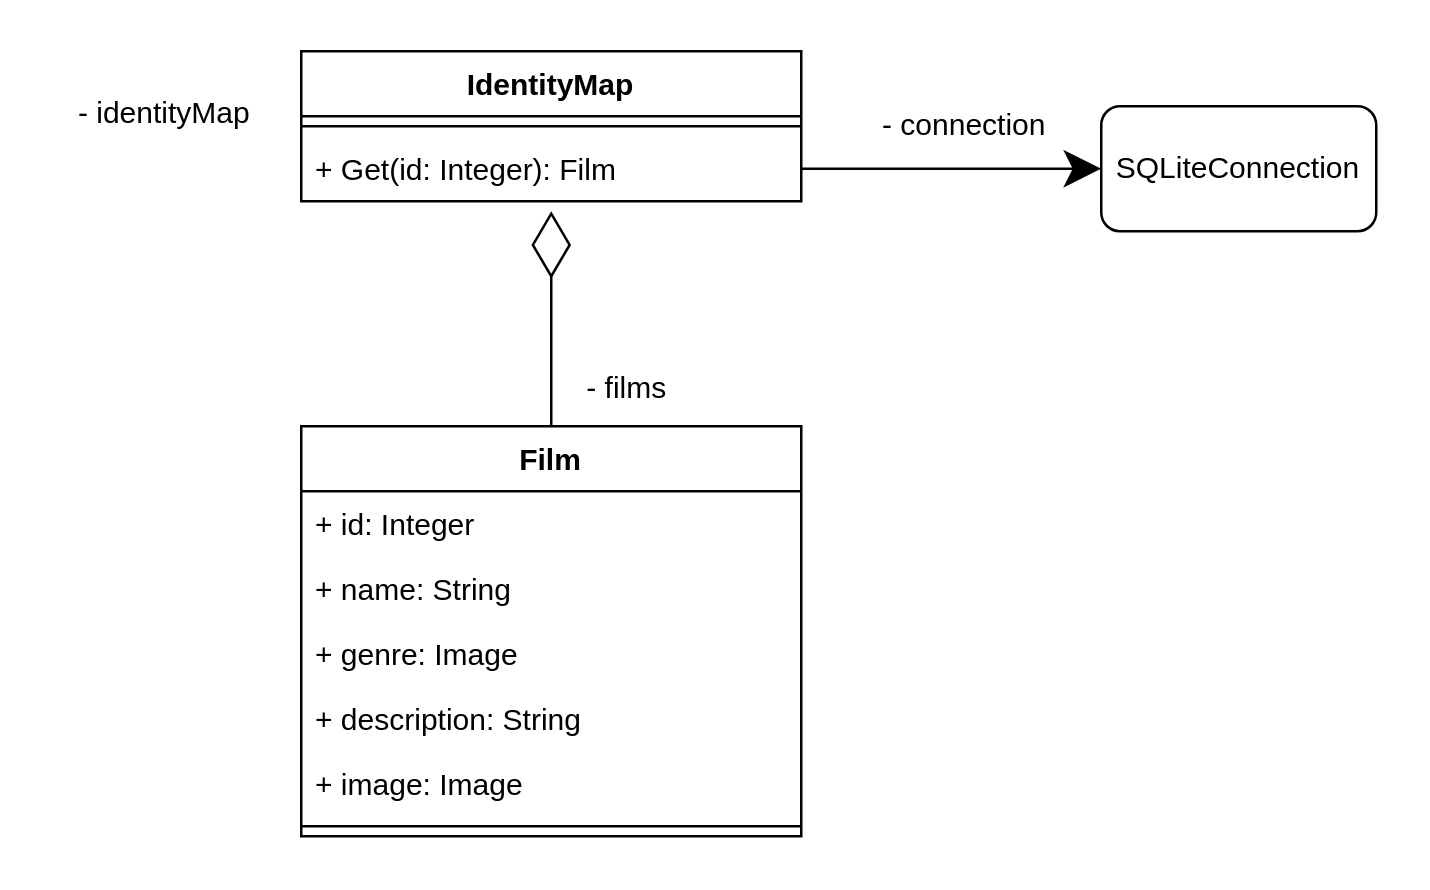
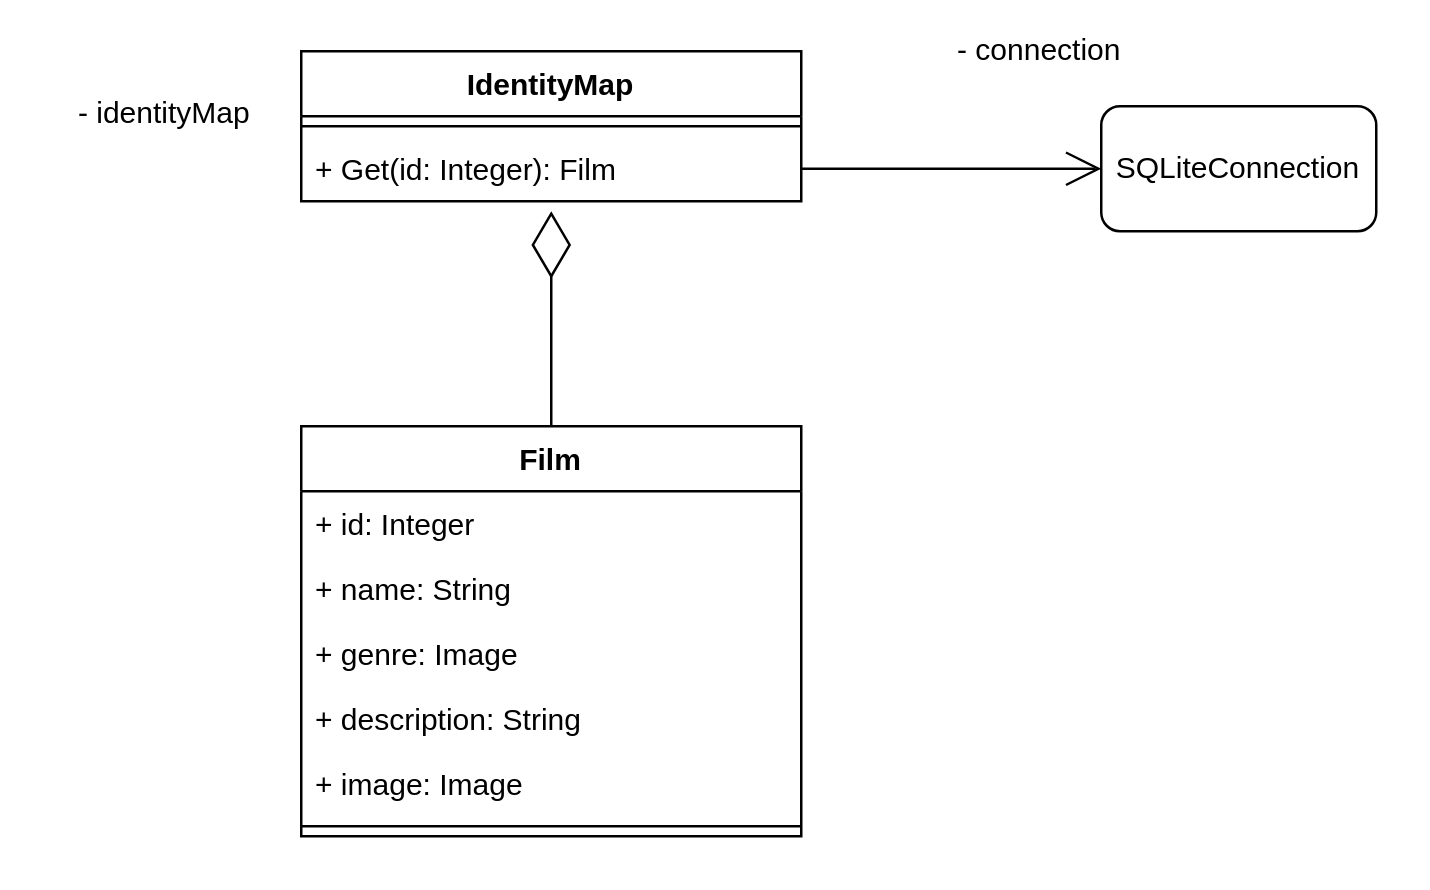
(964, 126) -> (1039, 51)
(1071, 169) -> (1081, 169)
(626, 389) -> none
